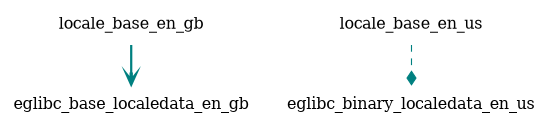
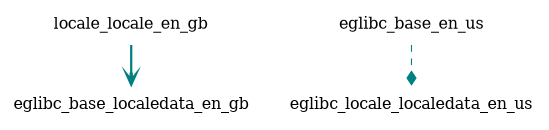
(131, 25) -> (131, 25)
(411, 25) -> (411, 25)
(411, 105) -> (411, 105)
